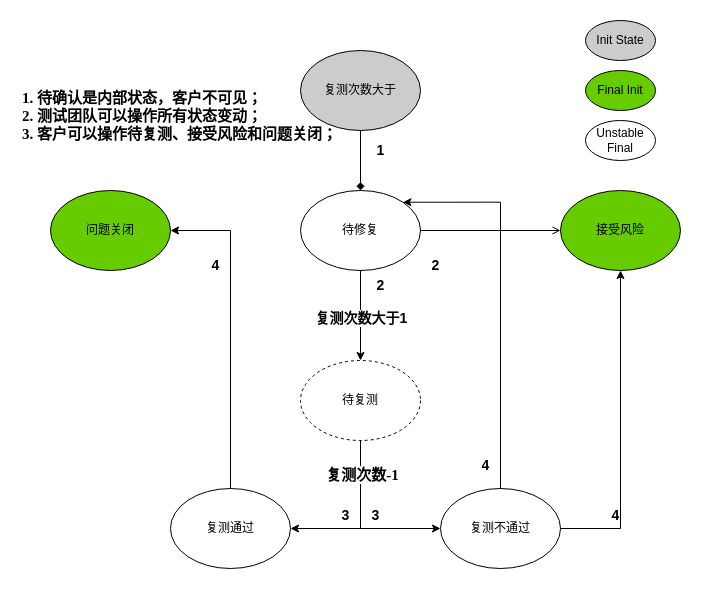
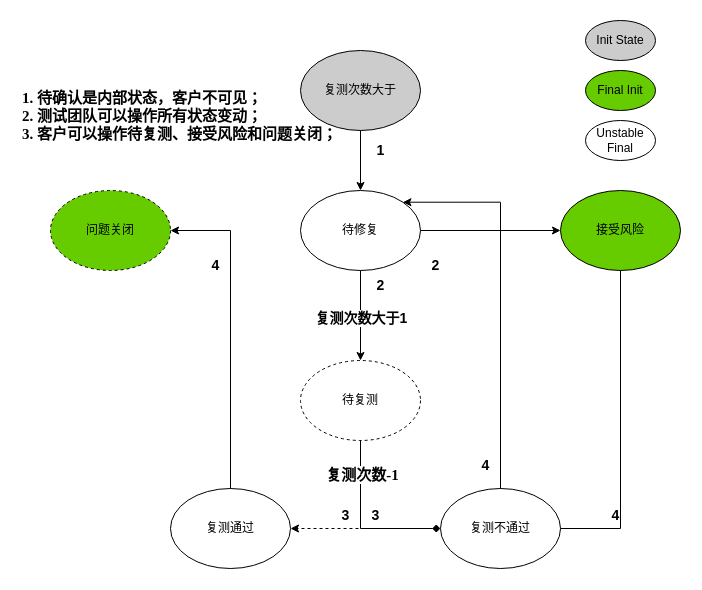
(361, 182) -> (361, 182)
(111, 231) -> (111, 231)
(554, 231) -> (552, 231)
(621, 278) -> (621, 276)
(328, 529) -> (328, 529)
(432, 529) -> (432, 529)
